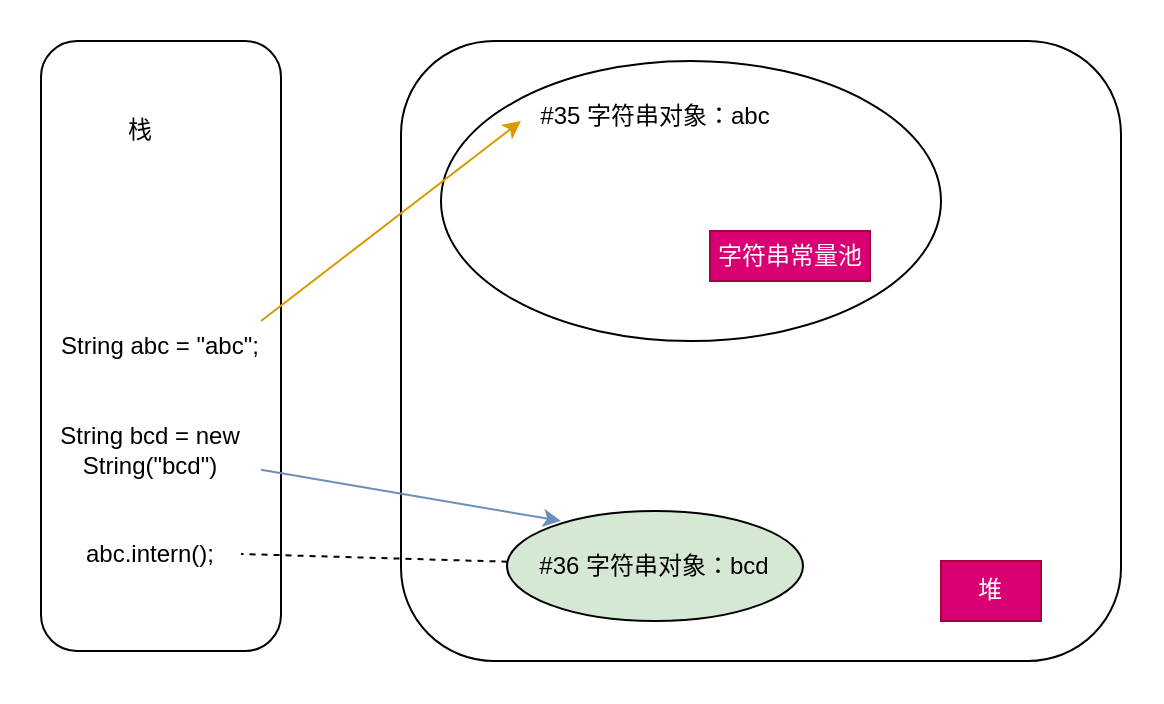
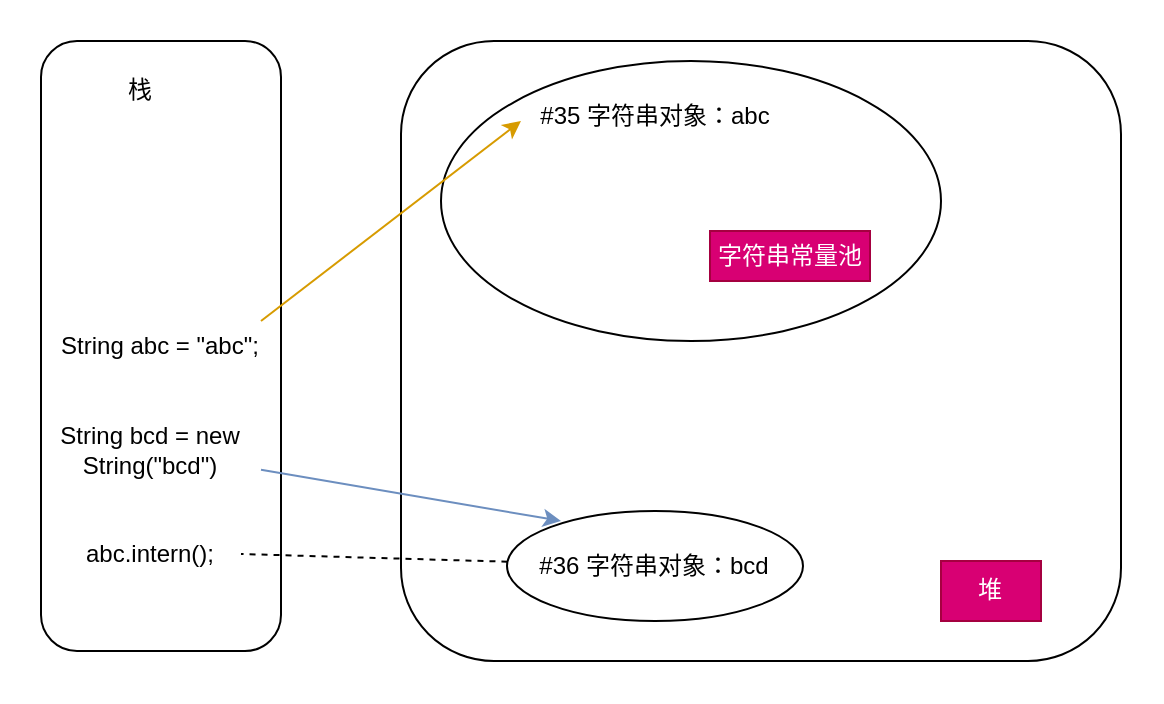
(141, 131) -> (141, 91)
(655, 566) -> (655, 566)
